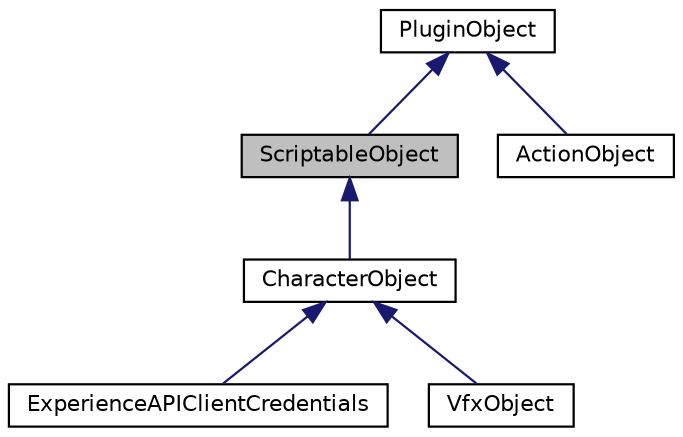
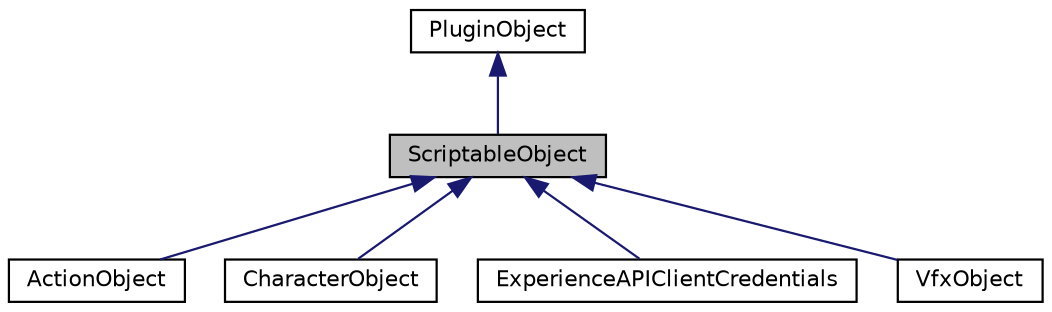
(535, 102) -> (287, 222)
(266, 350) -> (592, 225)
(434, 350) -> (746, 221)
